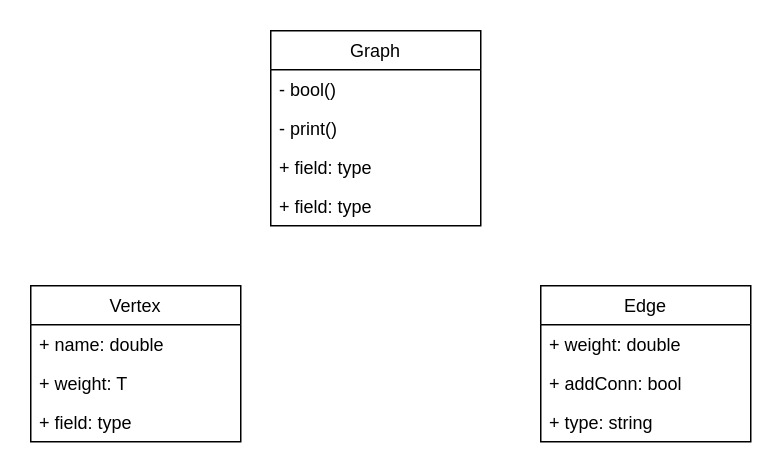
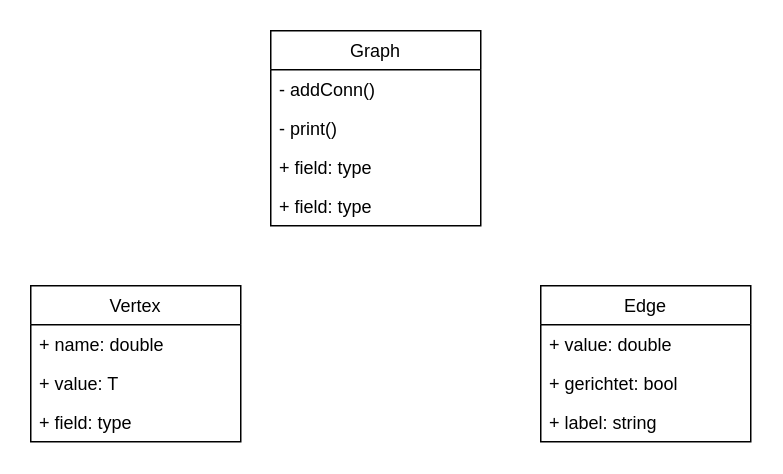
(315, 90) -> (332, 90)
(618, 345) -> (613, 345)
(85, 384) -> (80, 384)
(615, 384) -> (623, 384)
(610, 423) -> (611, 423)
